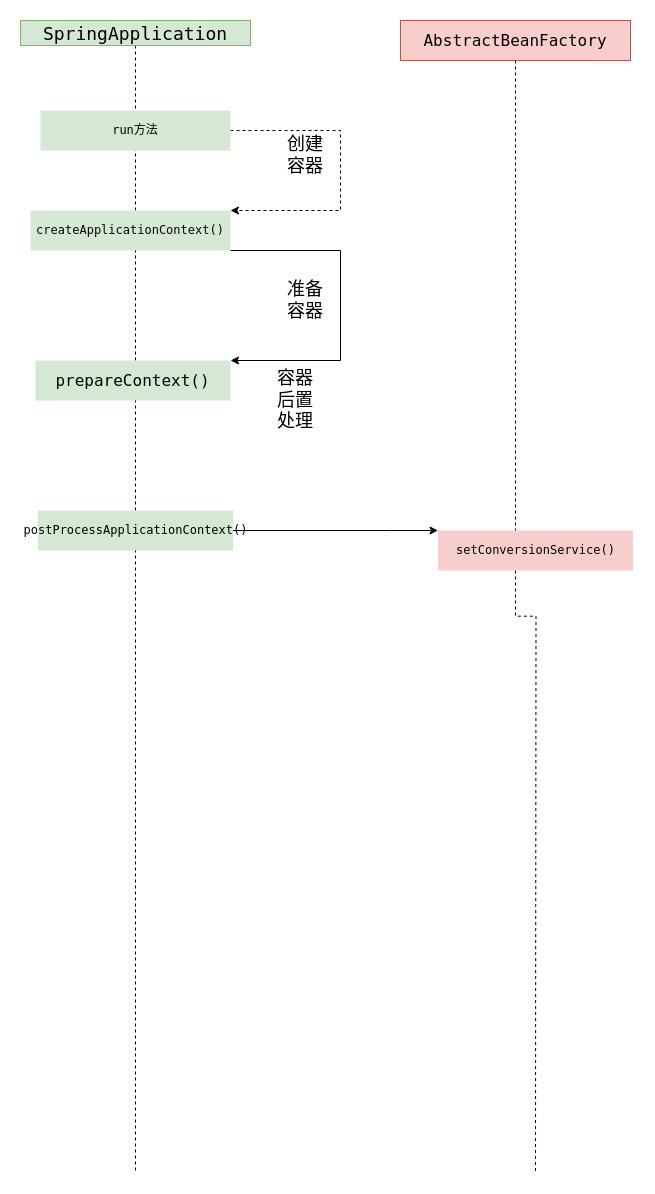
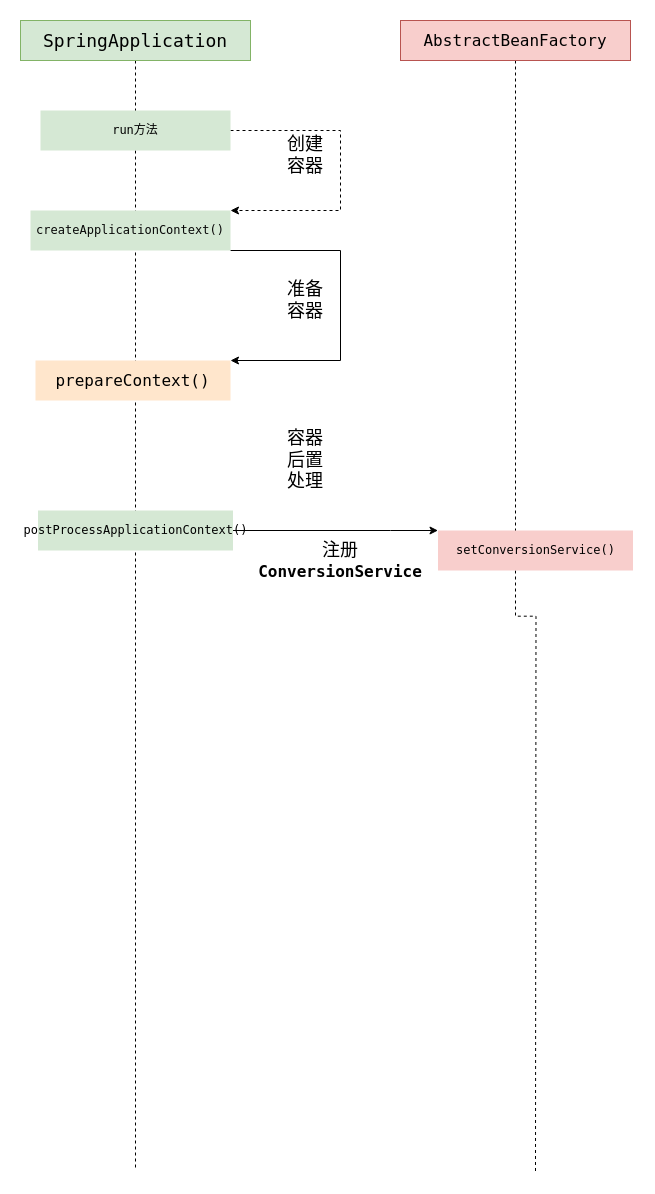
(136, 33) -> (136, 41)
(133, 381) -> (133, 381)
(296, 401) -> (306, 461)
none -> (341, 561)
